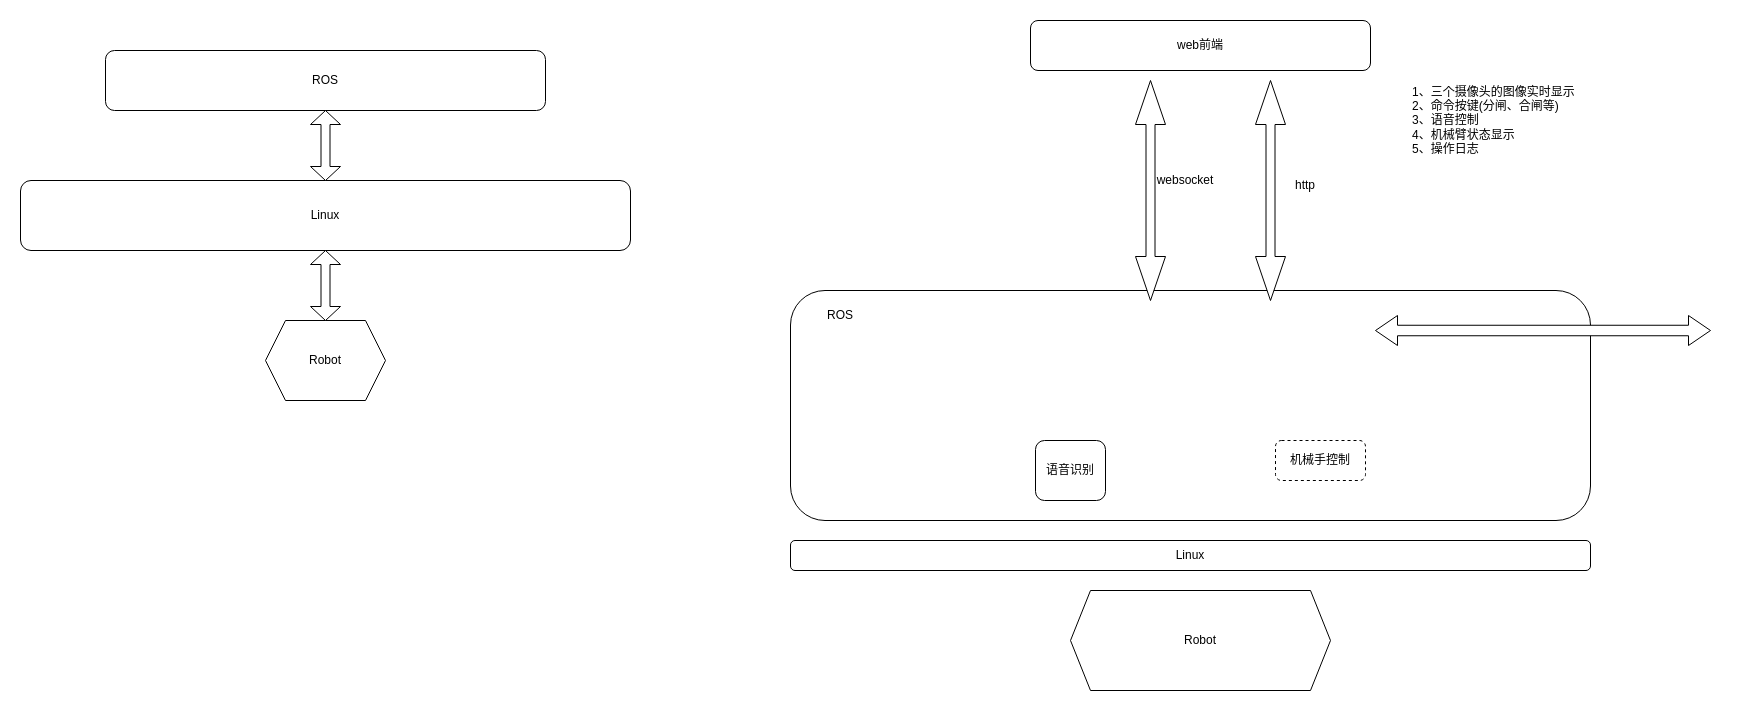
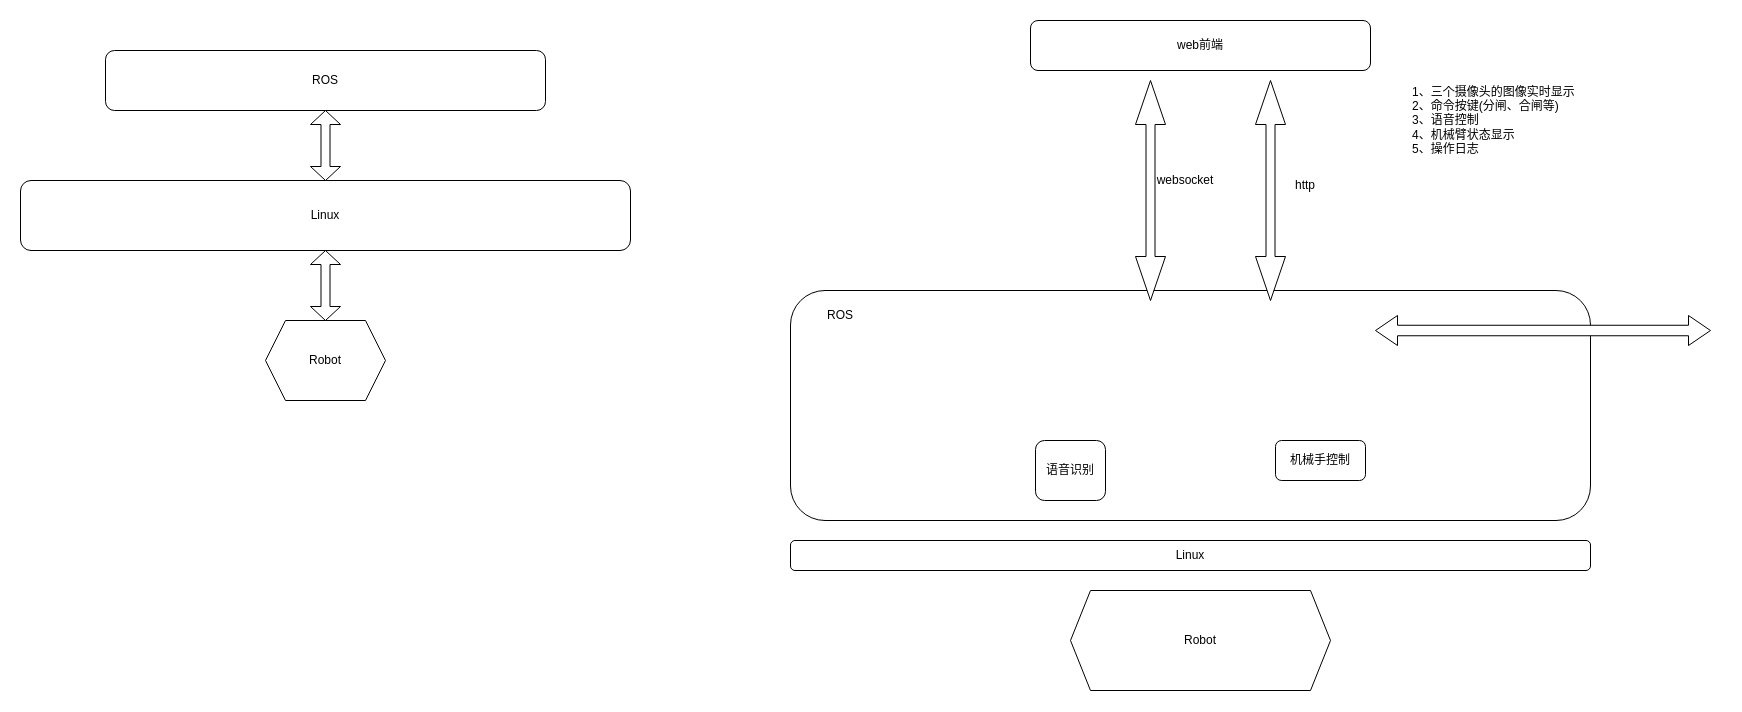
(1321, 461) -> (1321, 461)
